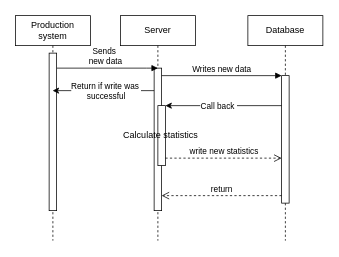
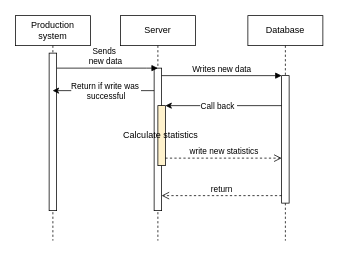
(162, 135) -> (162, 135)
